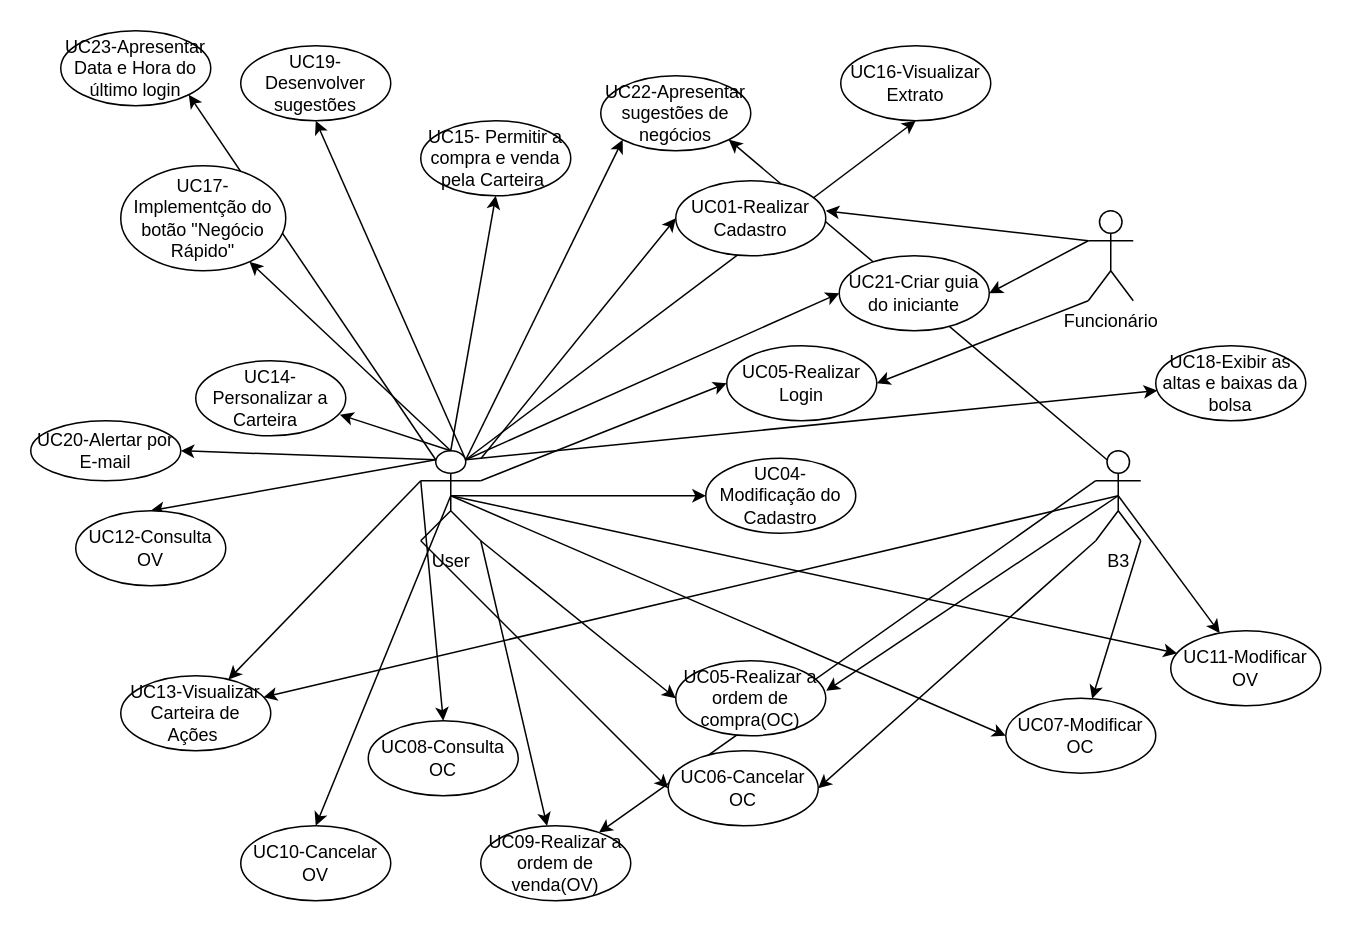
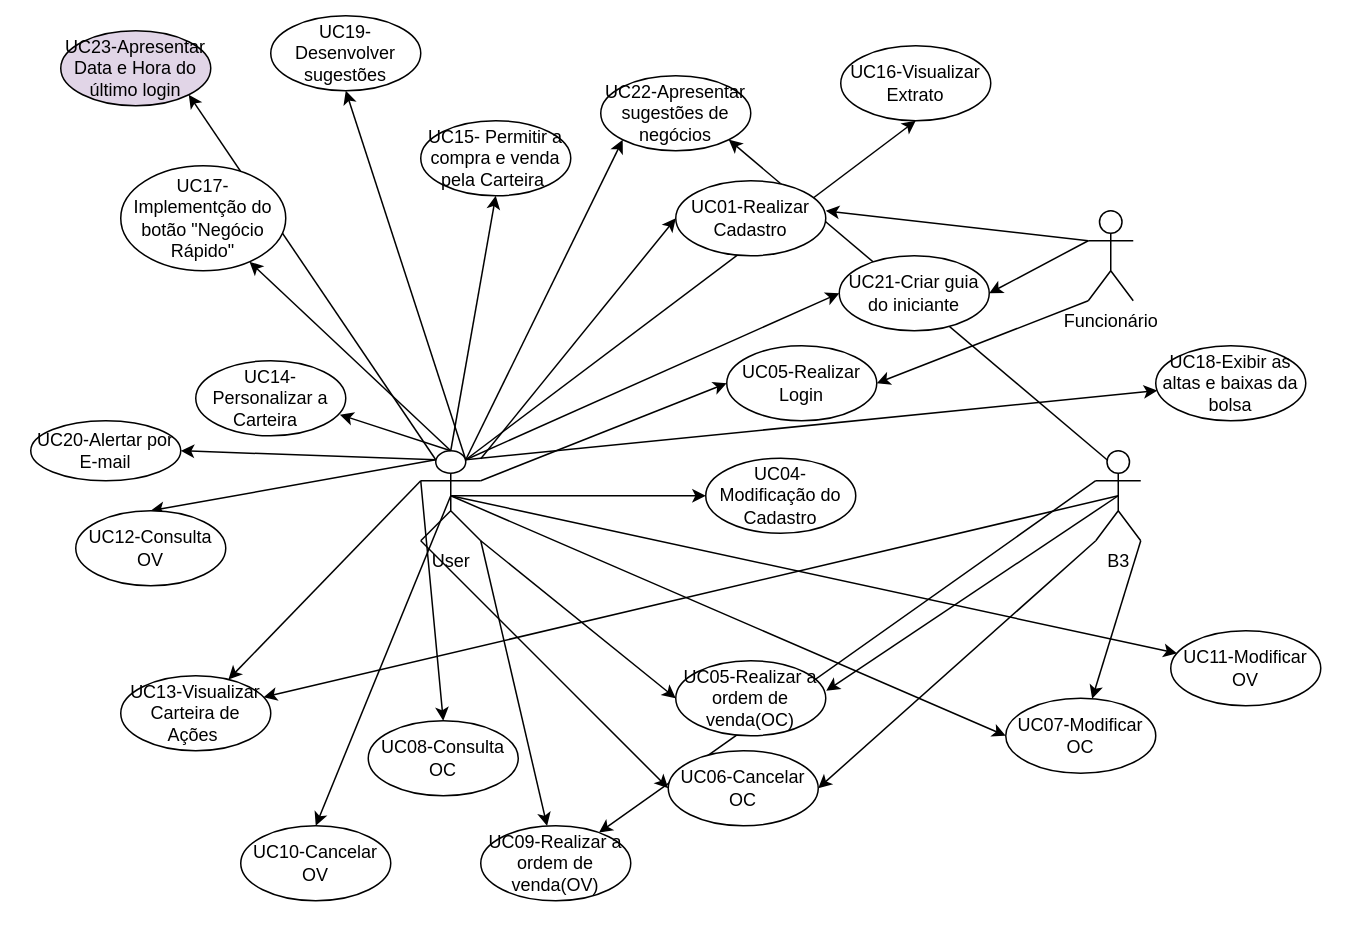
(136, 68) -> (136, 68)
(316, 83) -> (346, 53)
(1167, 562) -> none
(751, 698) -> (751, 698)
